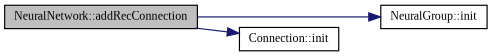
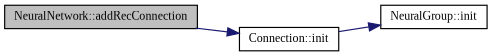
(283, 17) -> (354, 29)
